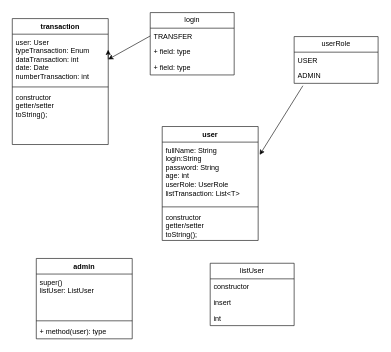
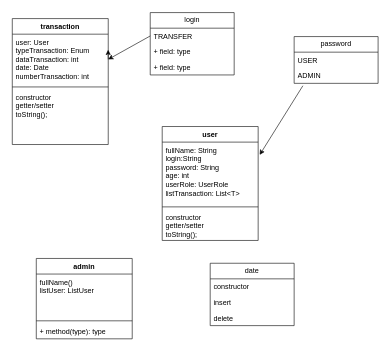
(336, 44) -> (336, 44)
(252, 271) -> (252, 271)
(72, 287) -> (72, 287)
(219, 318) -> (225, 318)
(77, 332) -> (77, 332)
